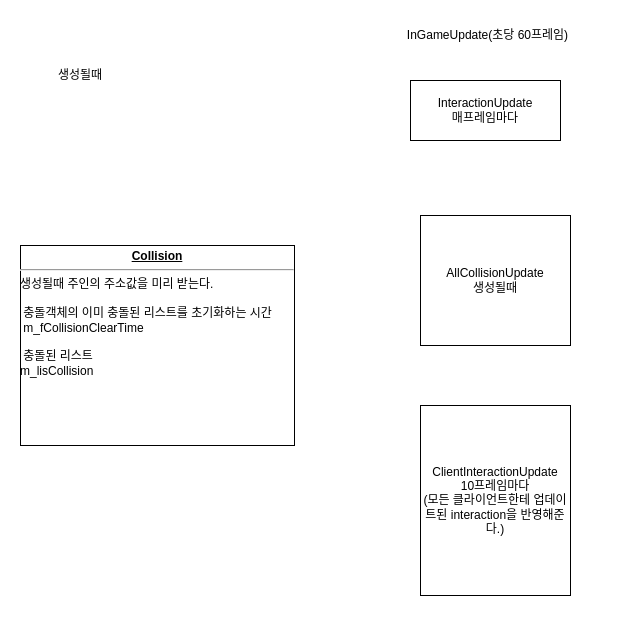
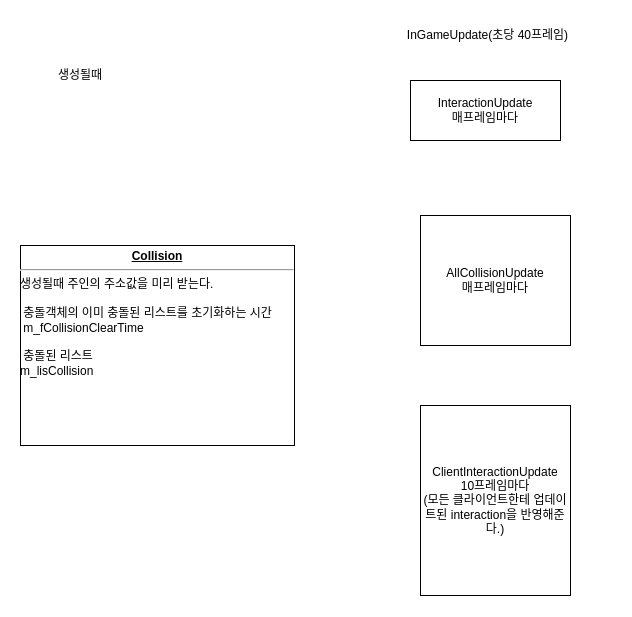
(488, 36) -> (488, 36)
(496, 281) -> (496, 281)
